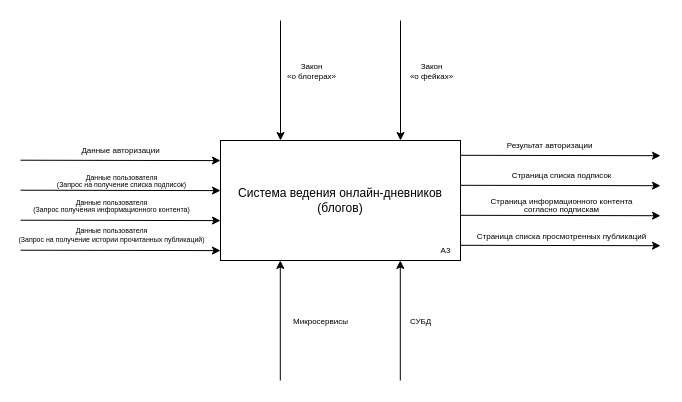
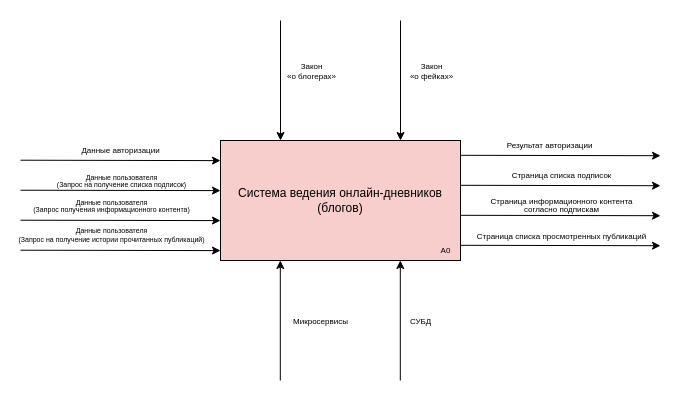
(341, 201) -> (341, 201)
(446, 251) -> (446, 251)
